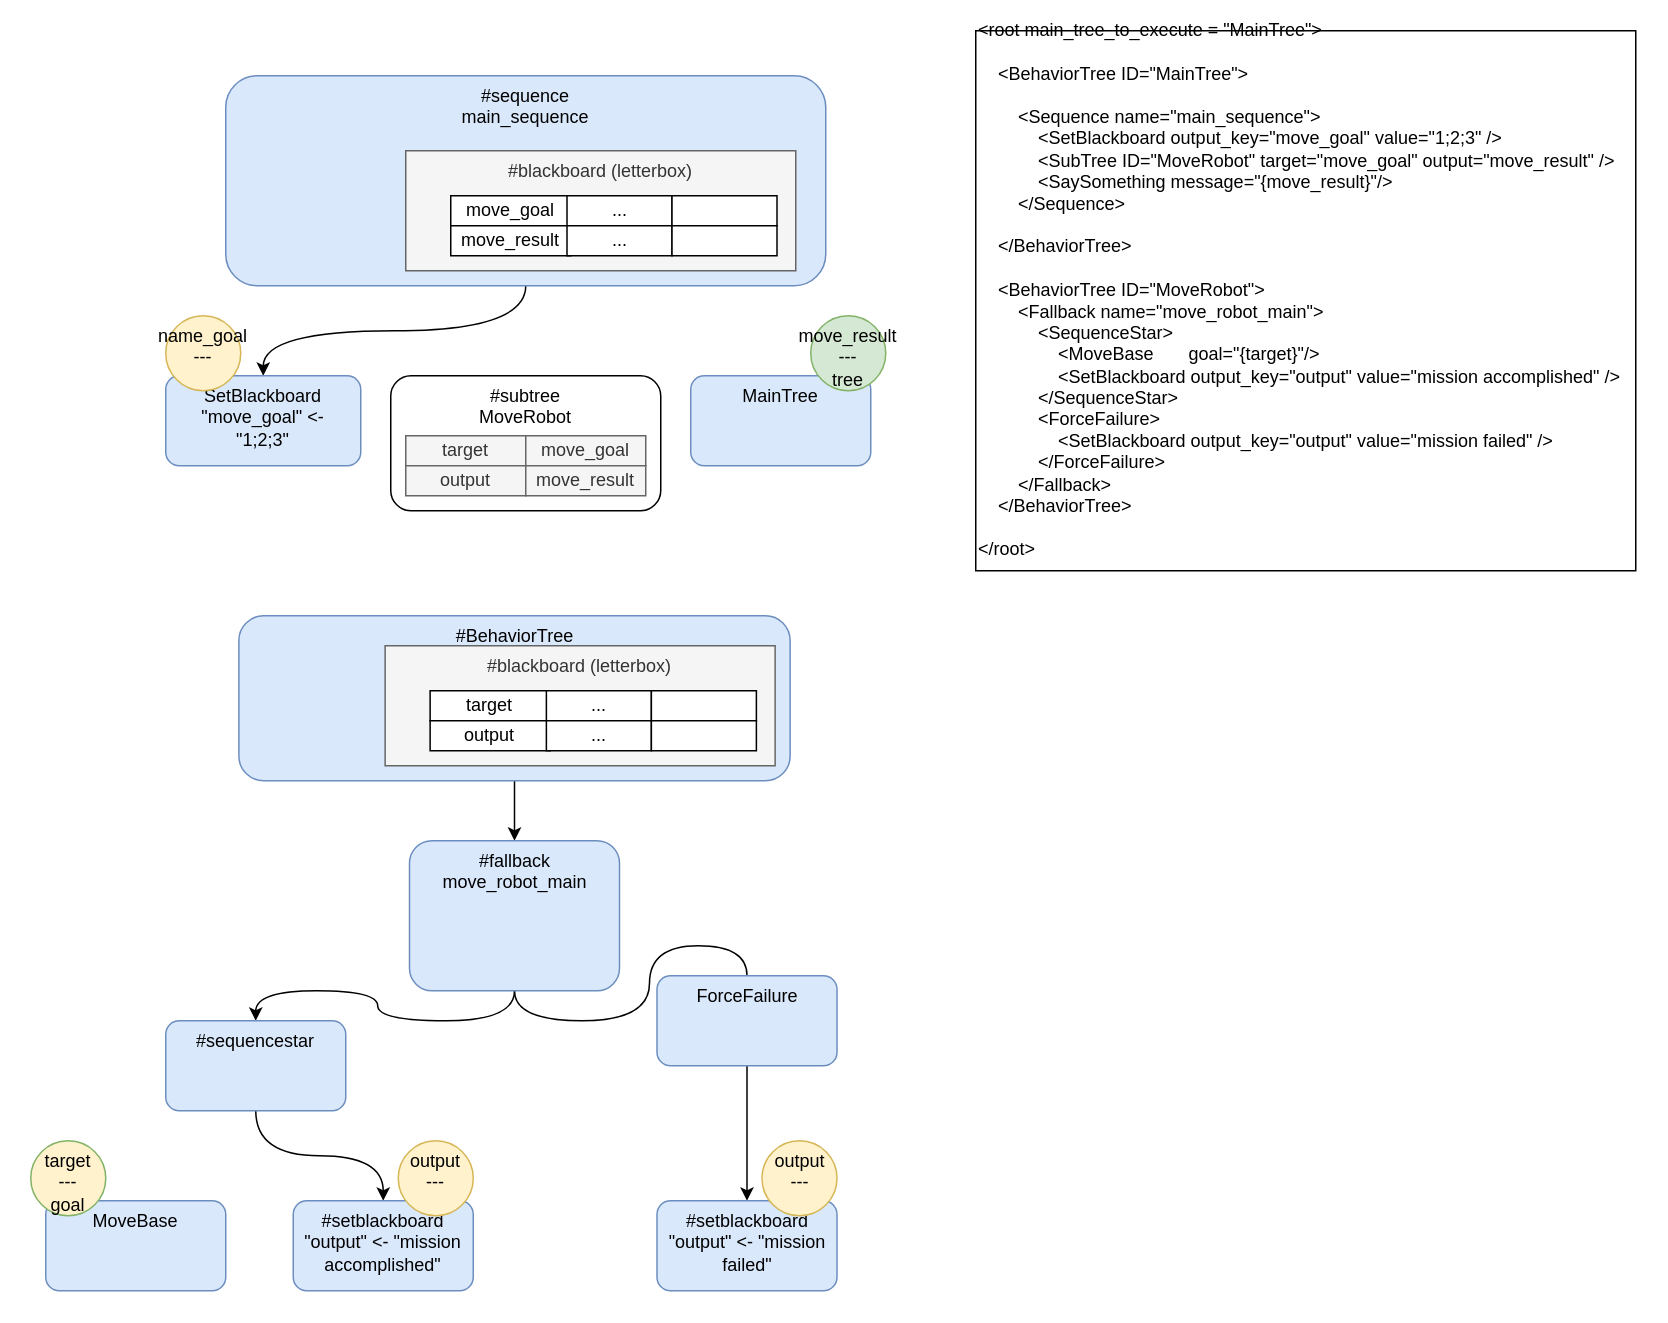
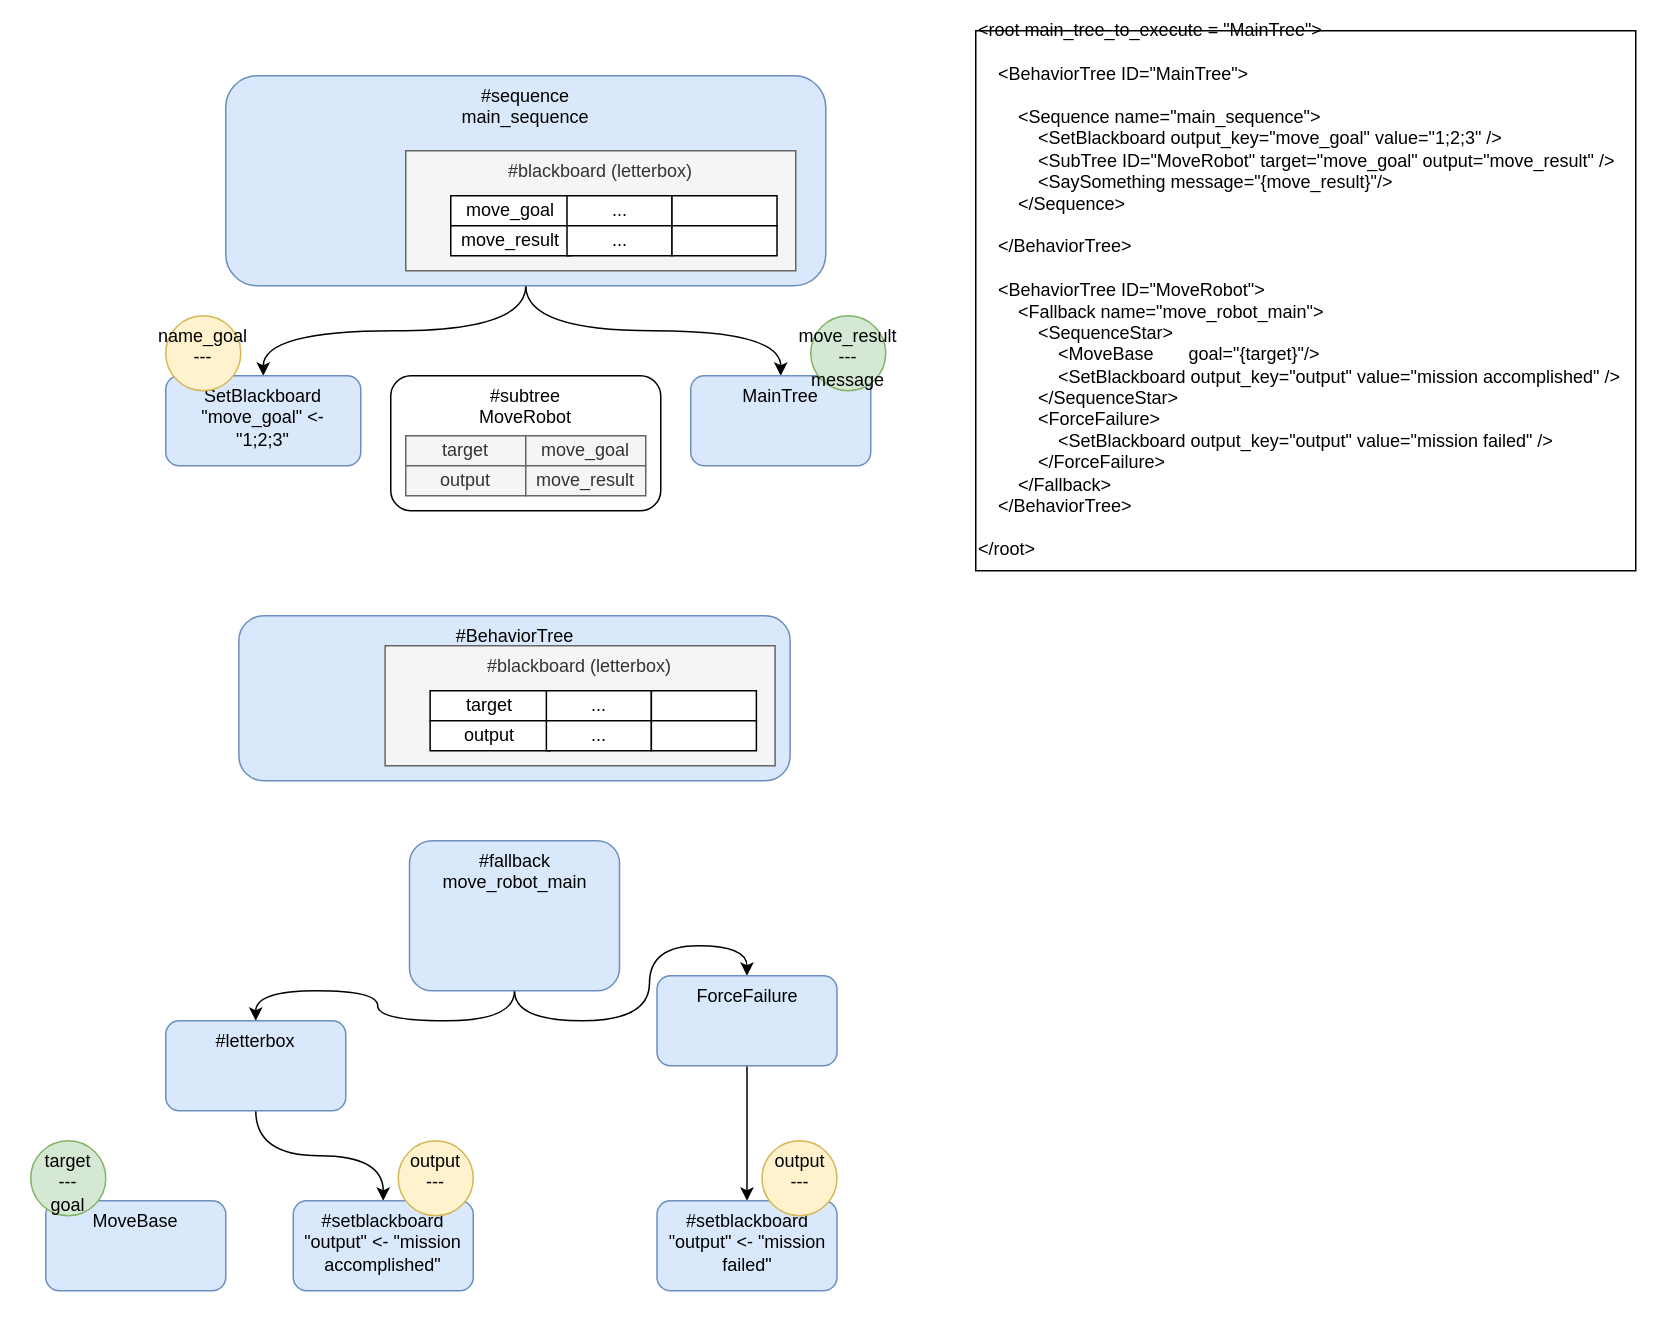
none -> (653, 331)
(848, 369) -> (848, 369)
(515, 807) -> none
(736, 954) -> (734, 950)
(256, 1042) -> (256, 1042)
(68, 1178) -> (68, 1178)
